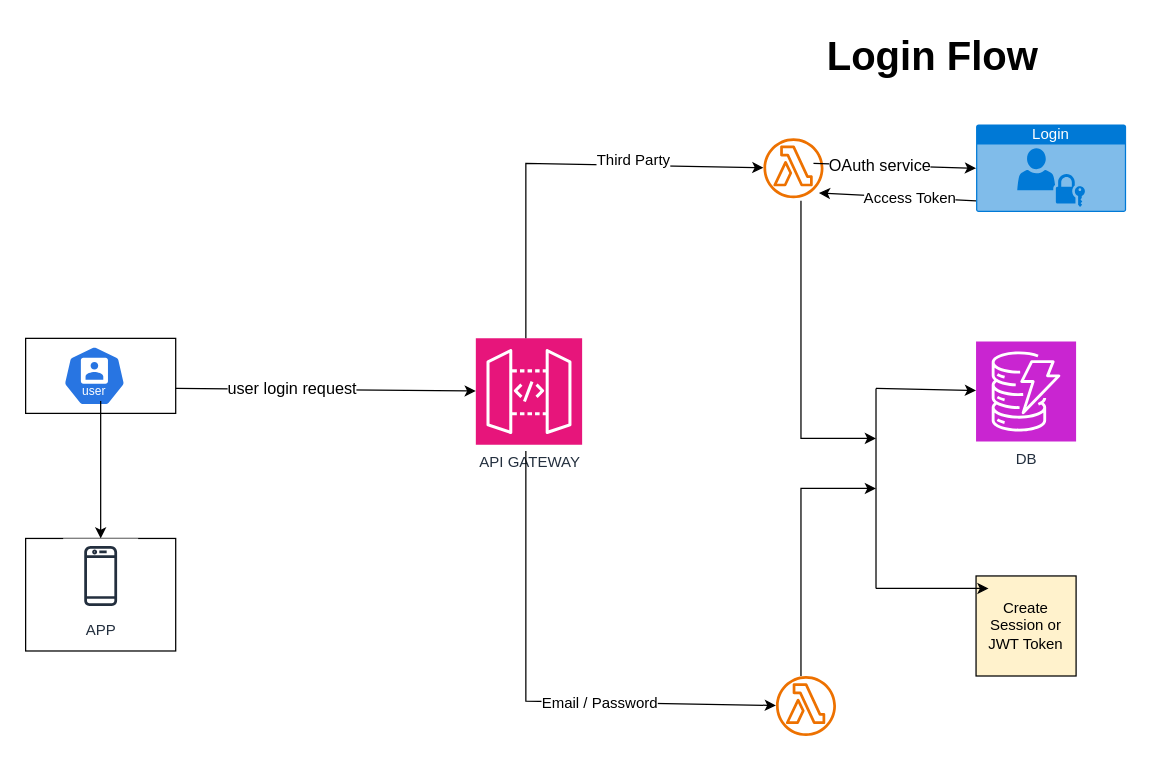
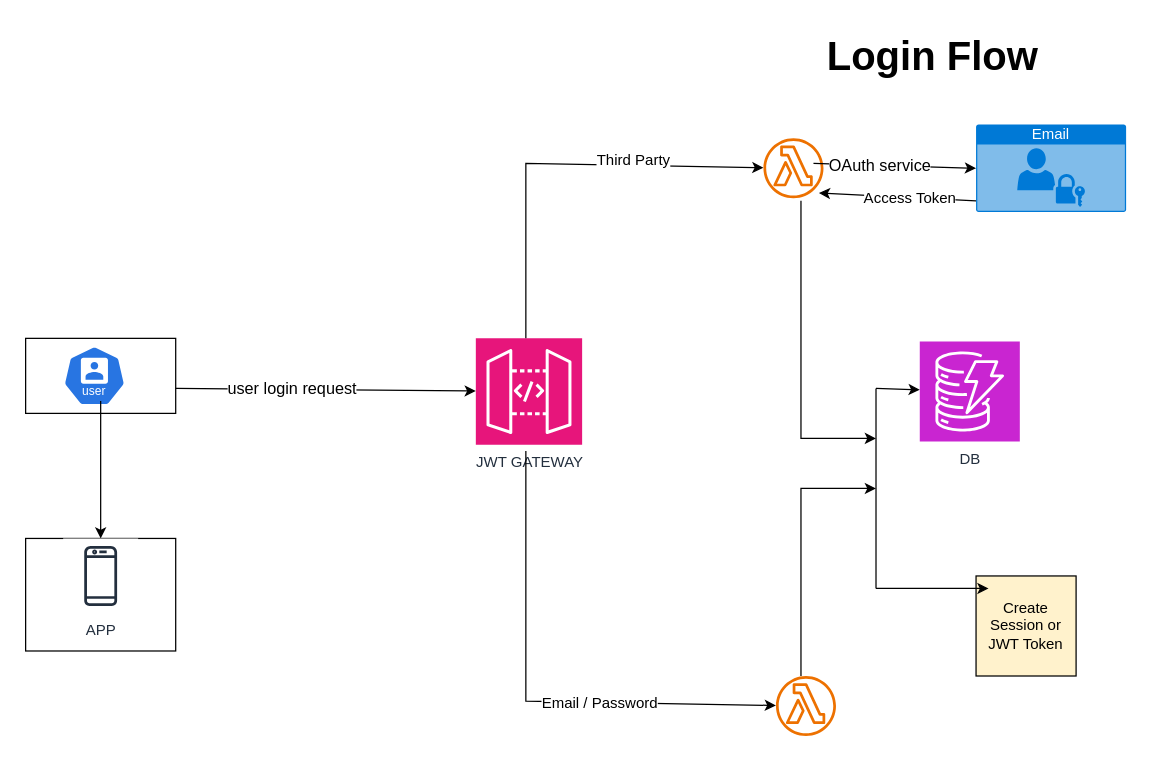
(1051, 135) -> (1051, 135)
(1026, 391) -> (969, 391)
(530, 462) -> (530, 462)
